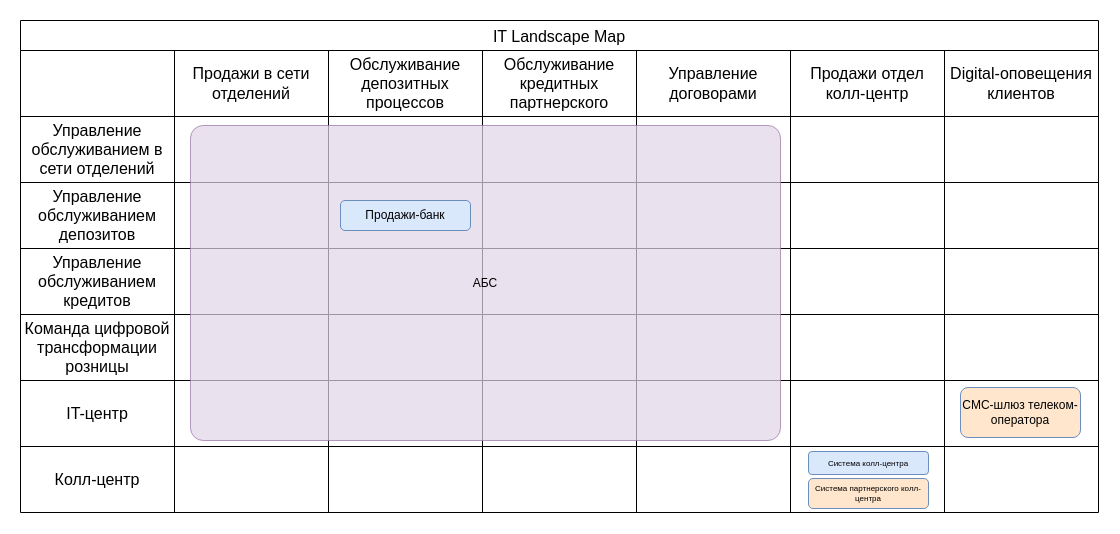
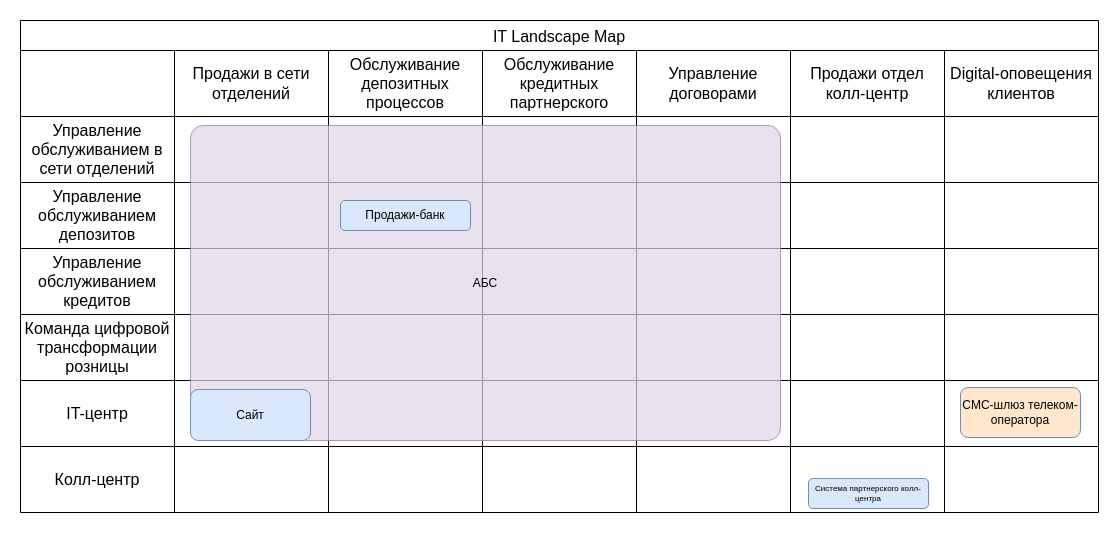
none -> (251, 415)
(869, 463) -> none
(869, 494) -> (869, 494)
